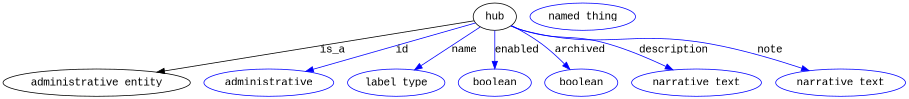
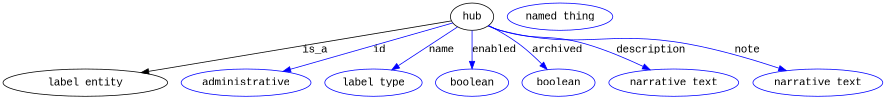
(97, 83) -> (85, 83)
